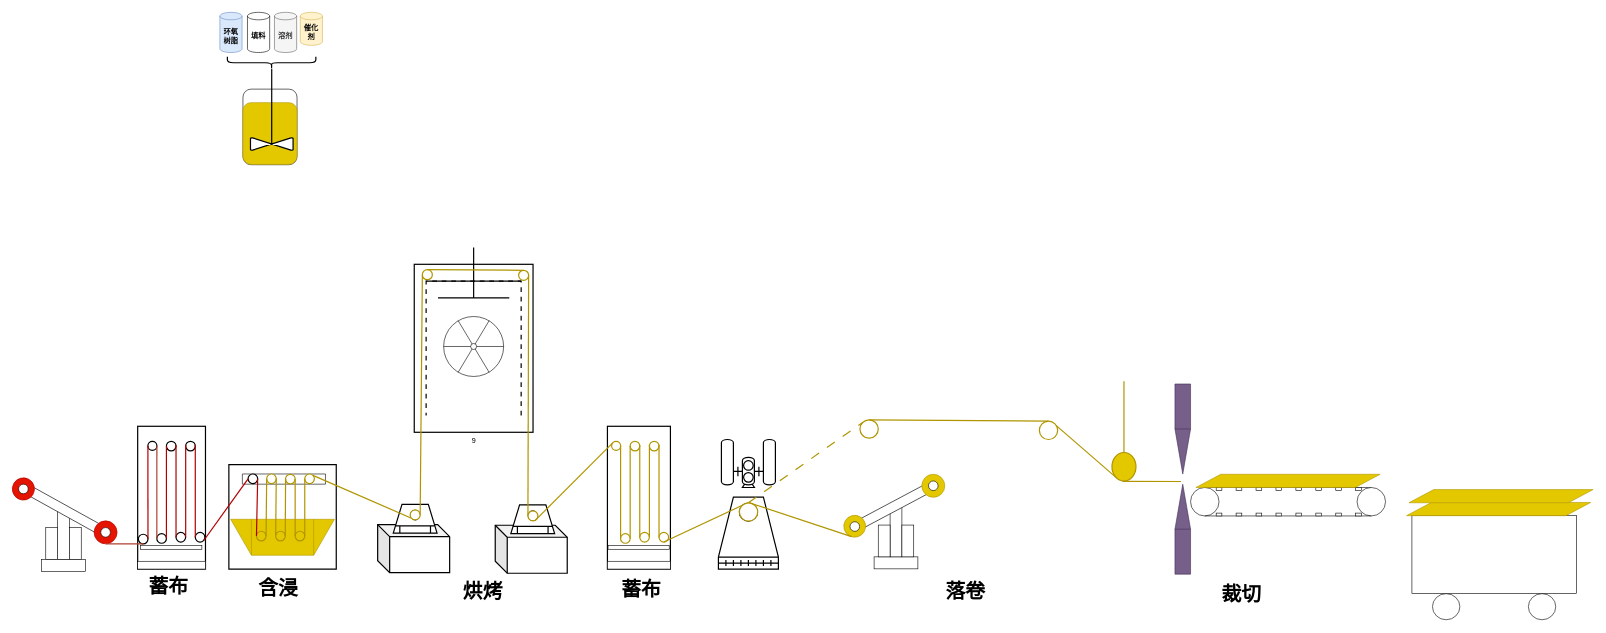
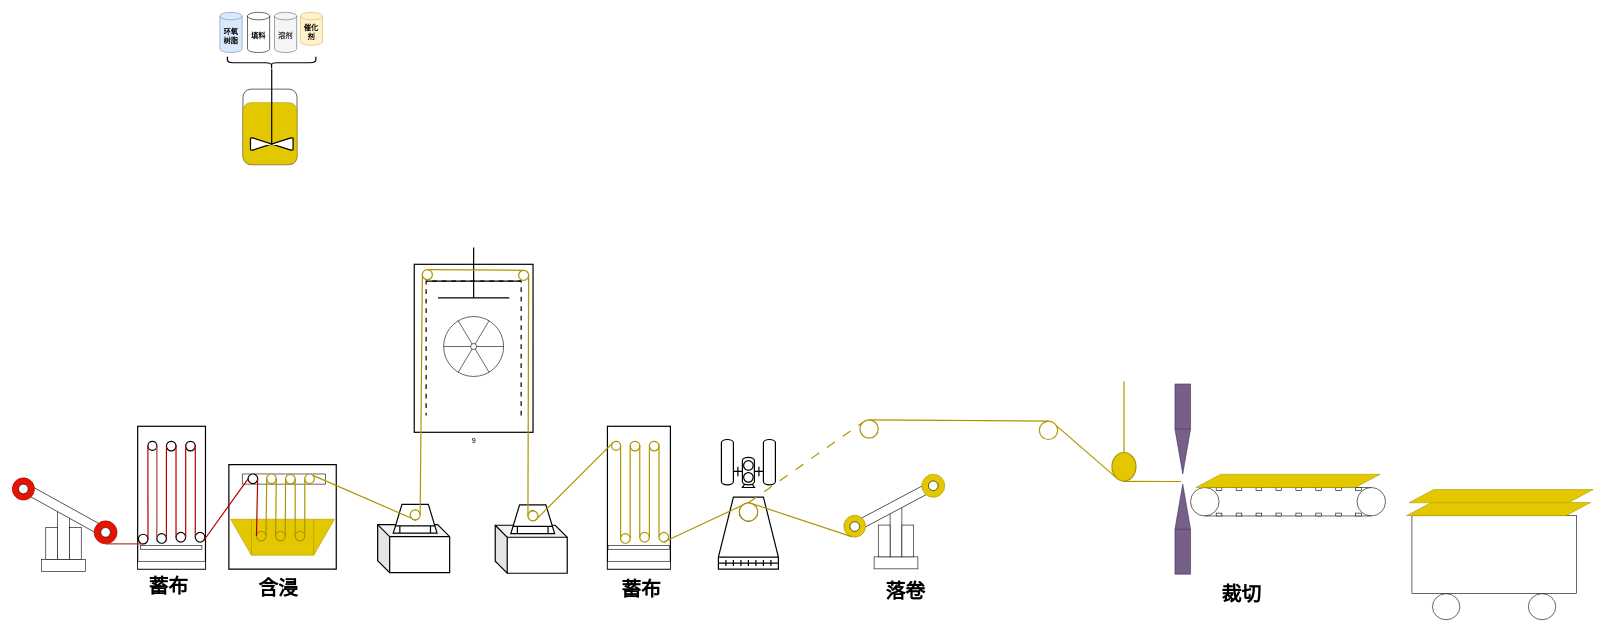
(483, 590) -> none
(966, 590) -> (906, 590)
